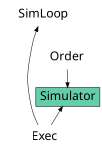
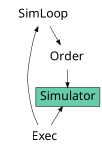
none -> (54, 33)
